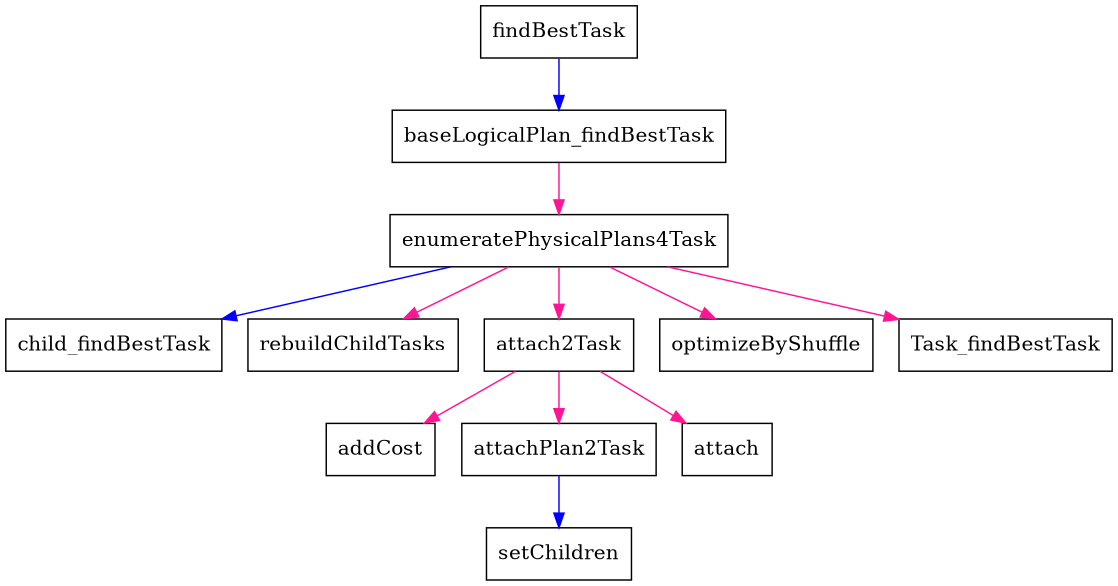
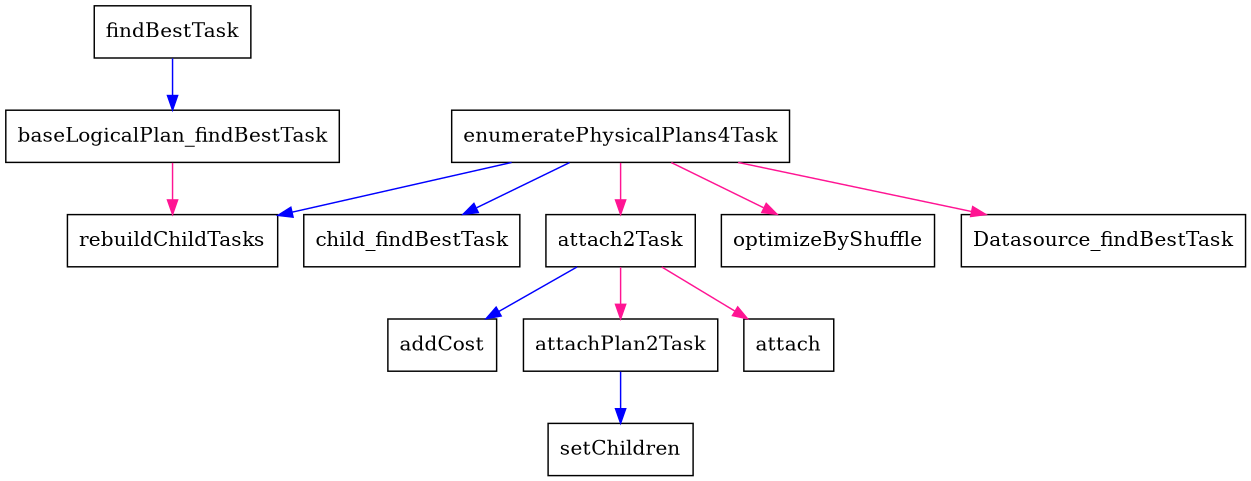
(559, 181) -> (173, 181)
(463, 290) -> (402, 187)
(1006, 345) -> (1103, 241)
(476, 394) -> (538, 289)
